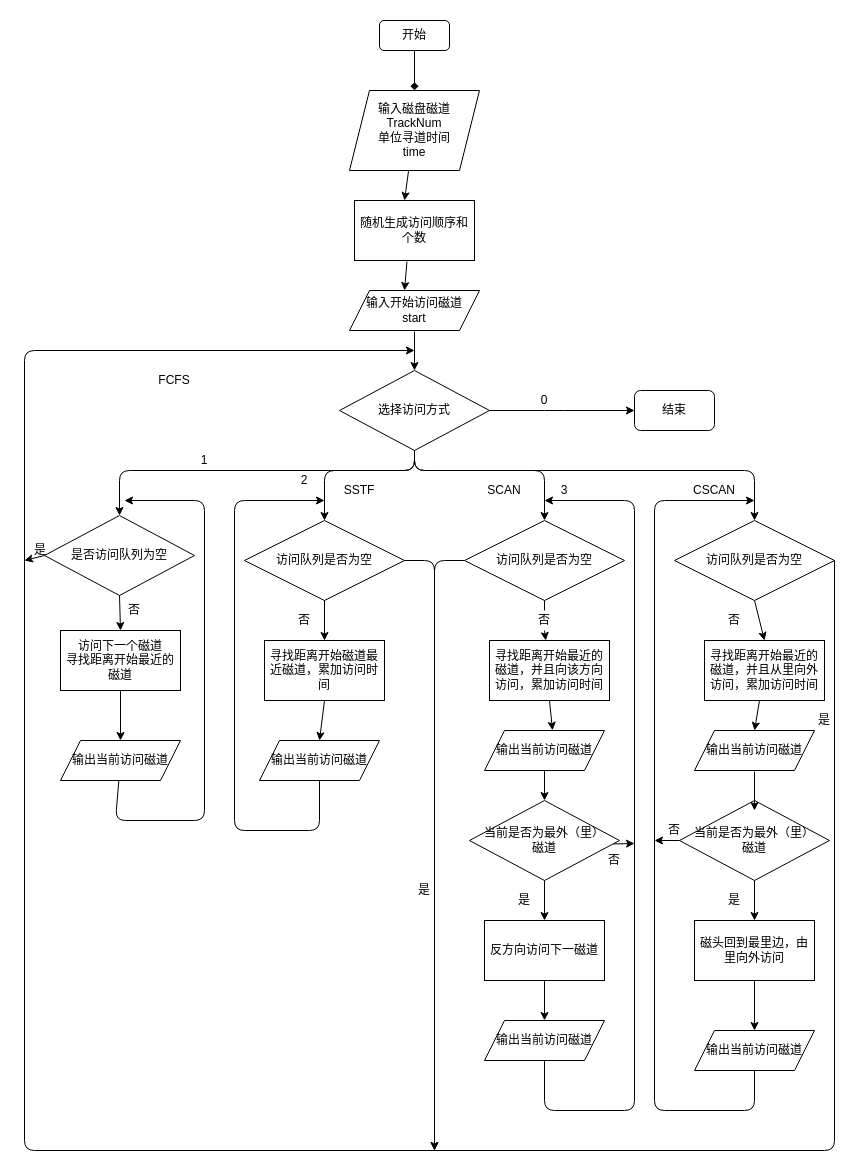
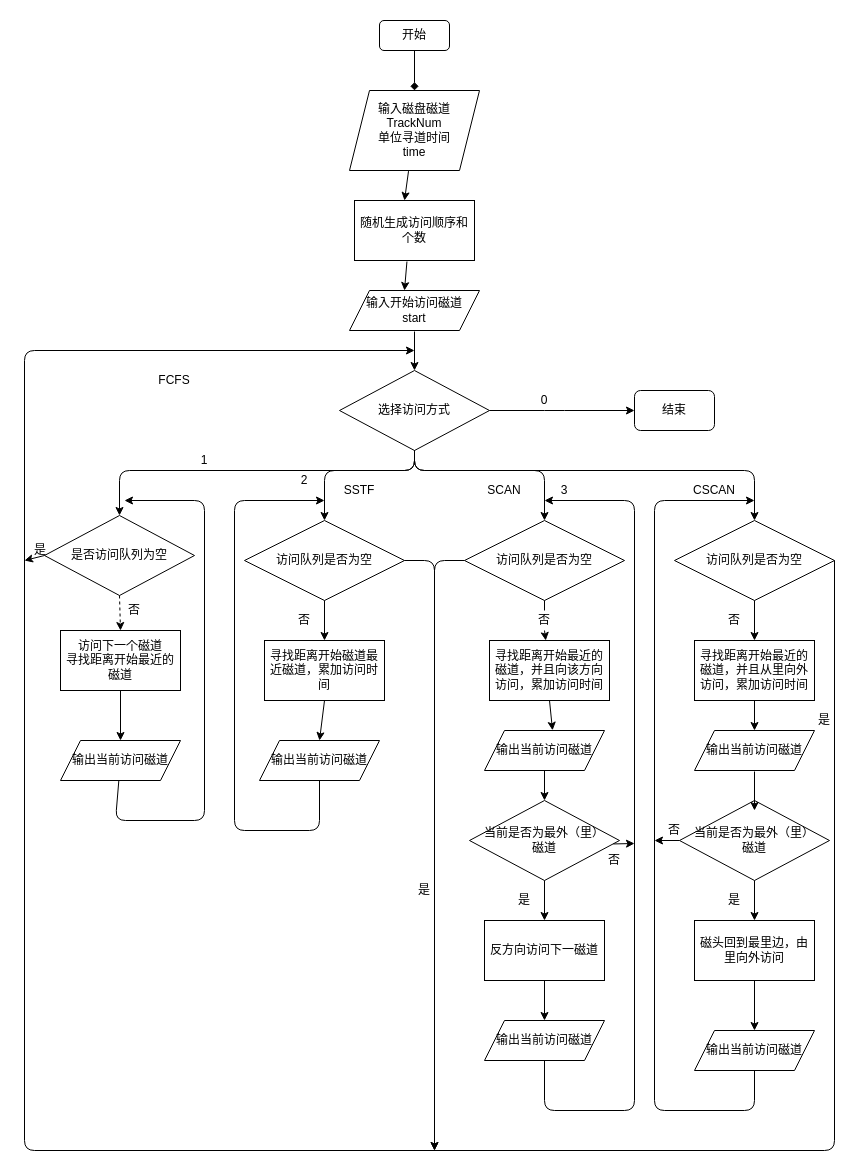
(120, 610) -> (120, 610)
(765, 671) -> (755, 671)
